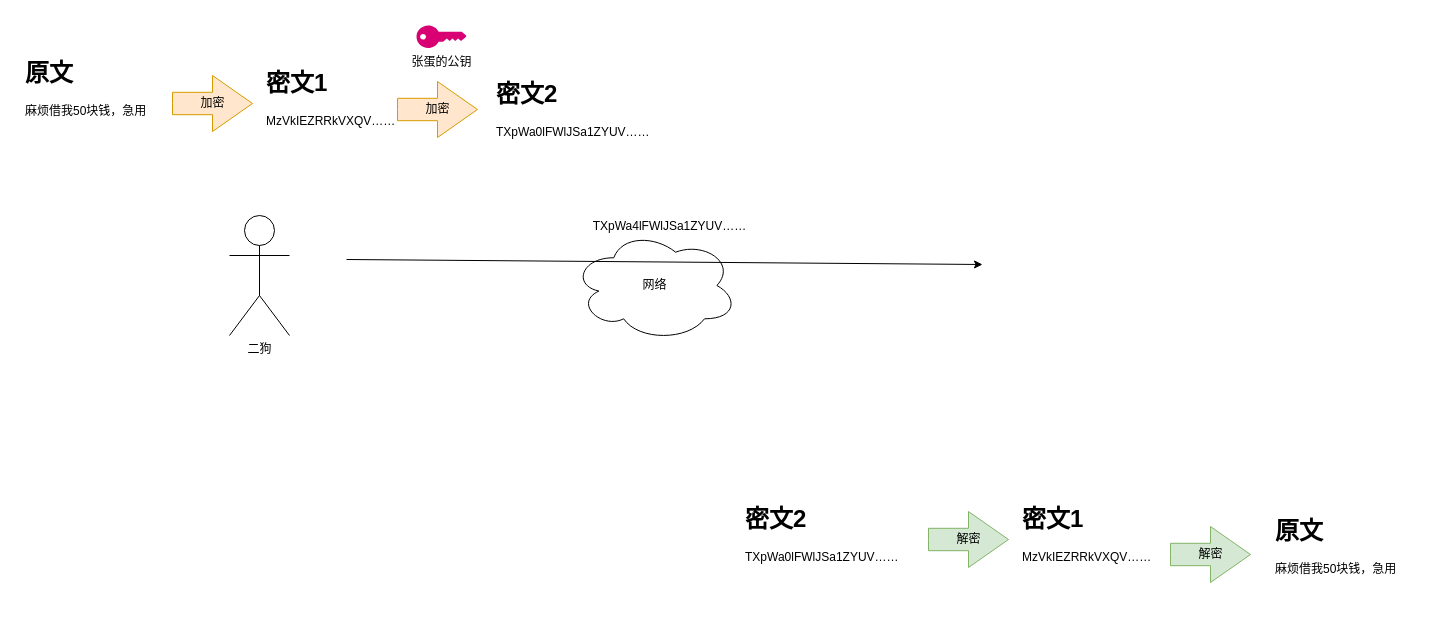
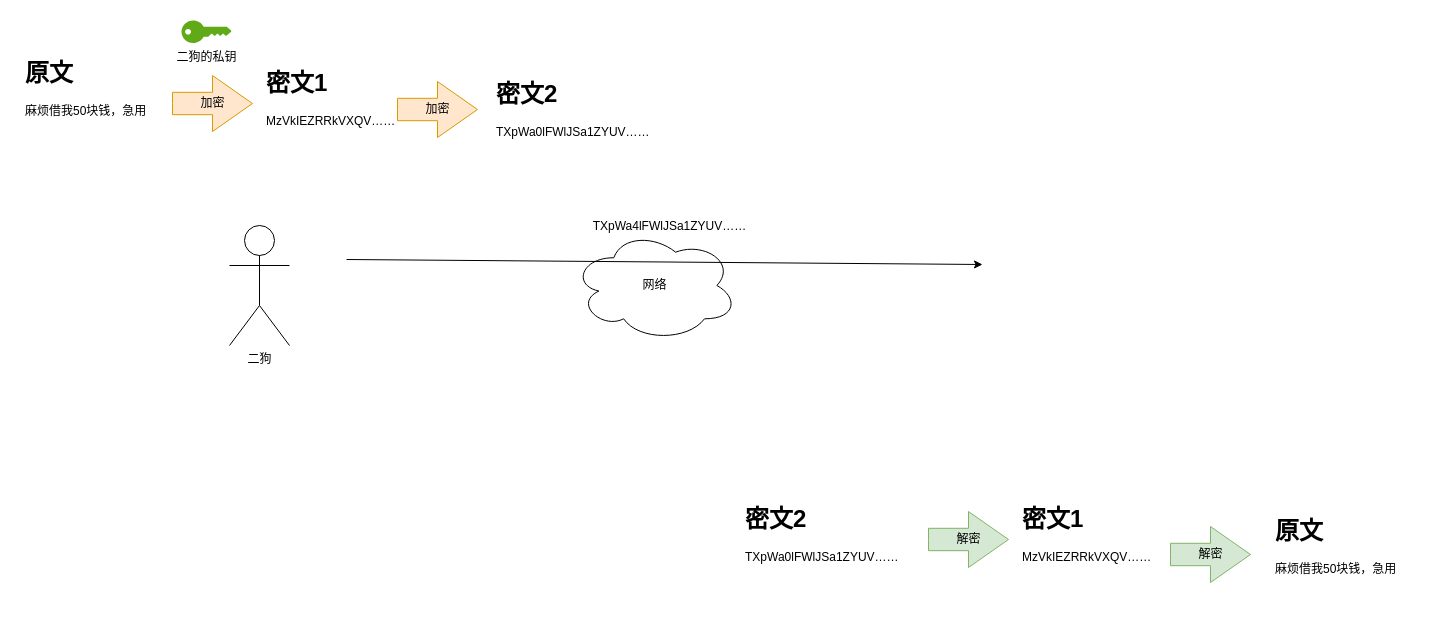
none -> (207, 32)
(442, 37) -> none
(260, 276) -> (260, 286)
